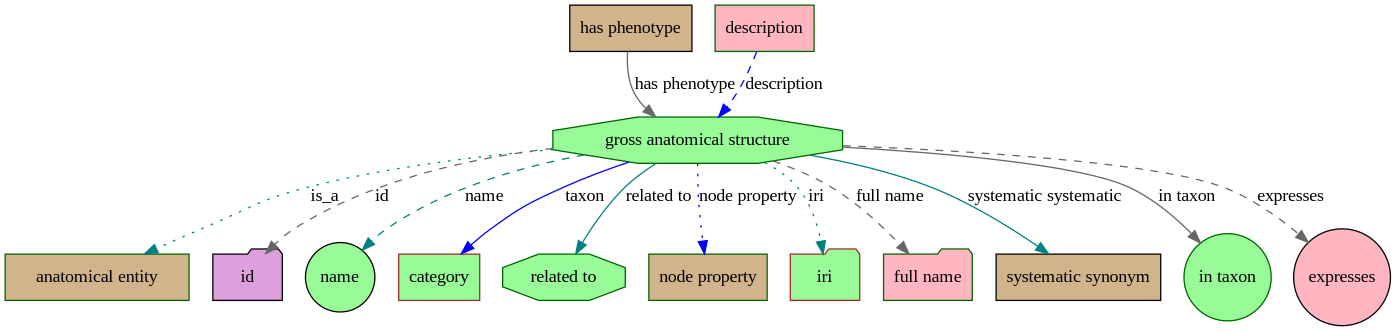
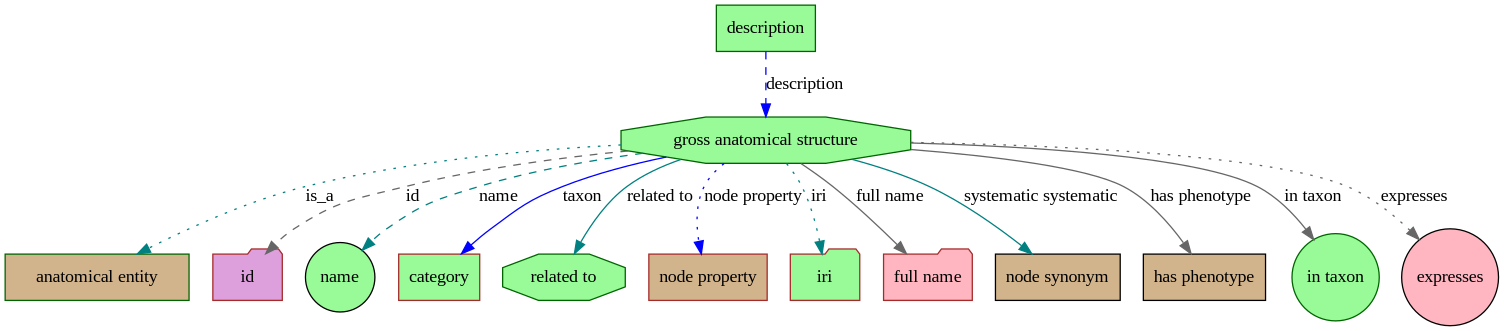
(765, 28) -> (766, 28)
(630, 82) -> (1059, 168)
(1078, 161) -> (1169, 155)
(842, 194) -> (851, 202)
(248, 277) -> (248, 277)
(708, 277) -> (708, 277)
(928, 277) -> (928, 277)
(1078, 277) -> (1058, 277)
